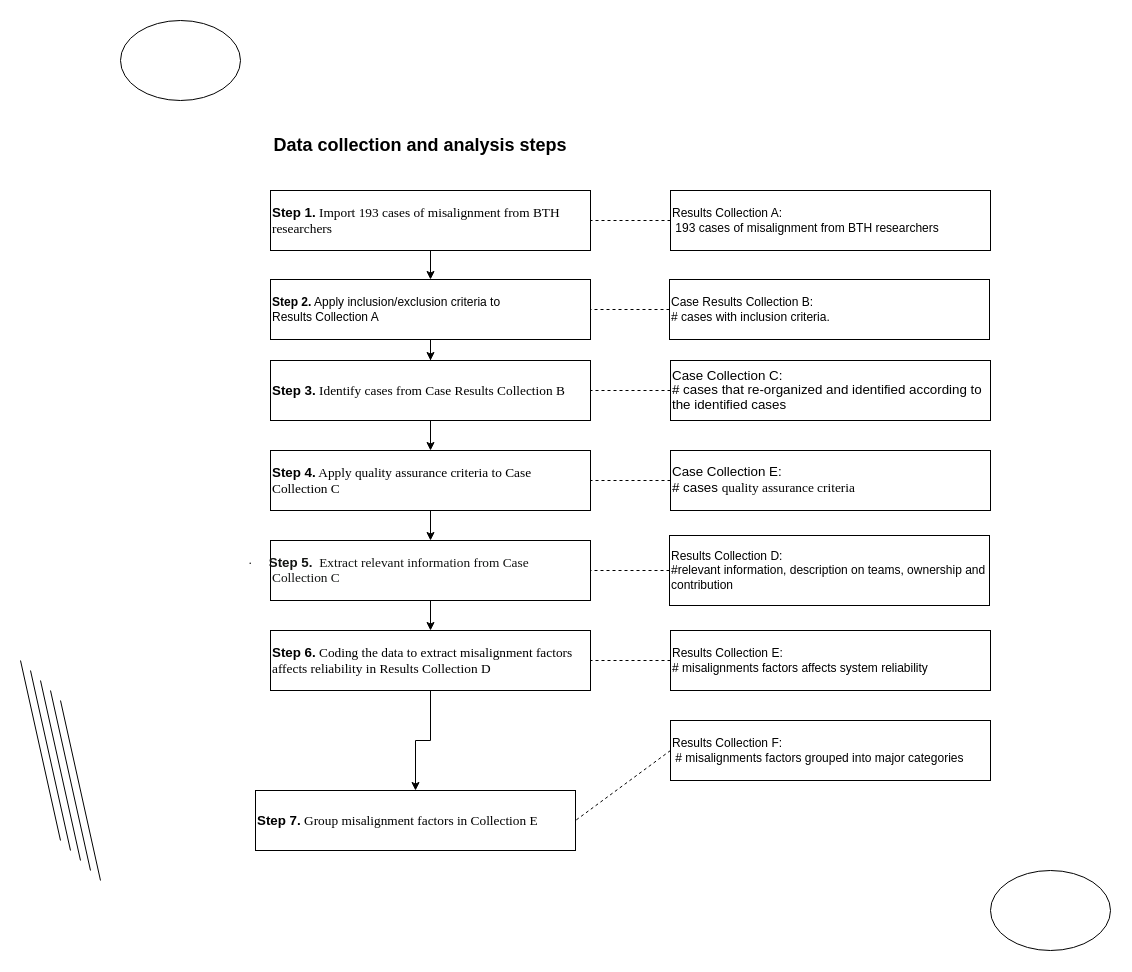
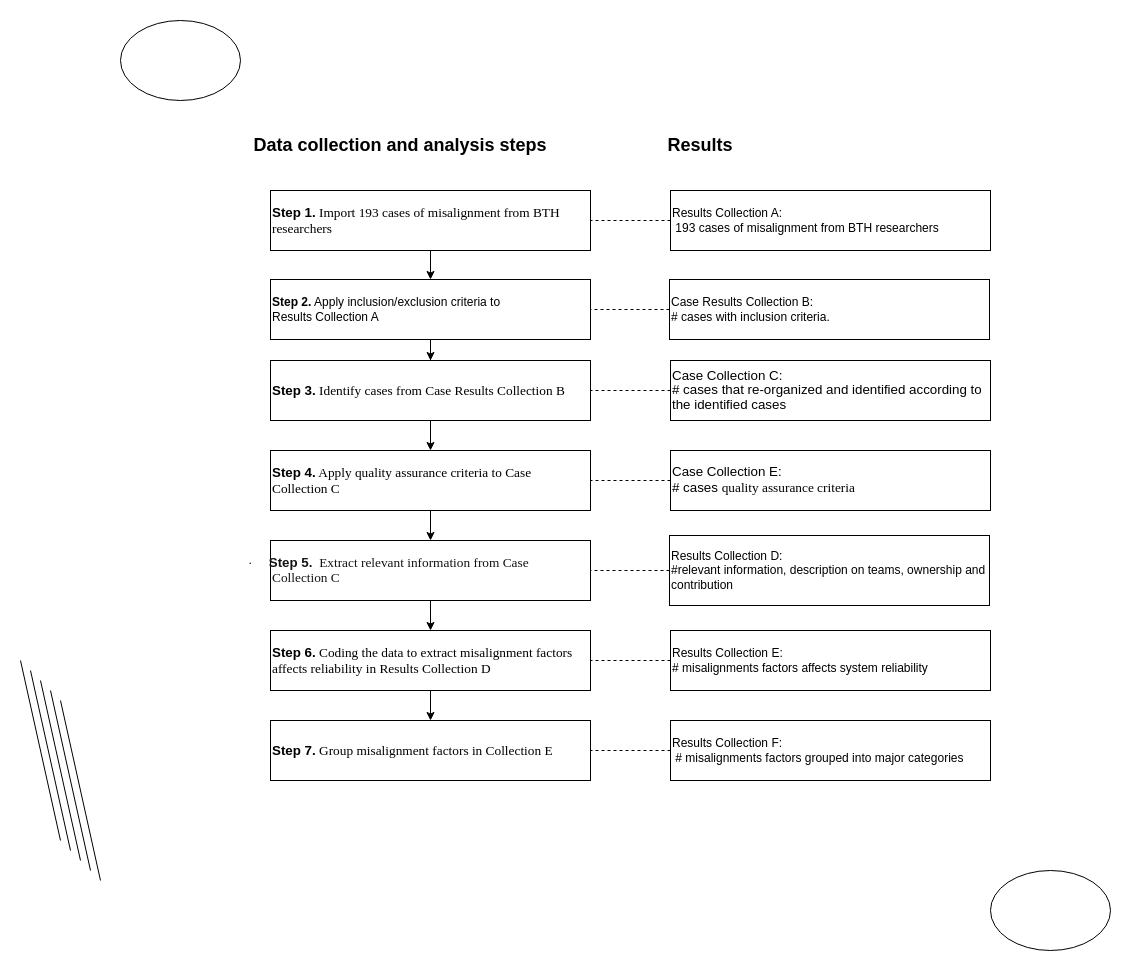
(421, 146) -> (401, 146)
none -> (701, 146)
(416, 821) -> (431, 751)
